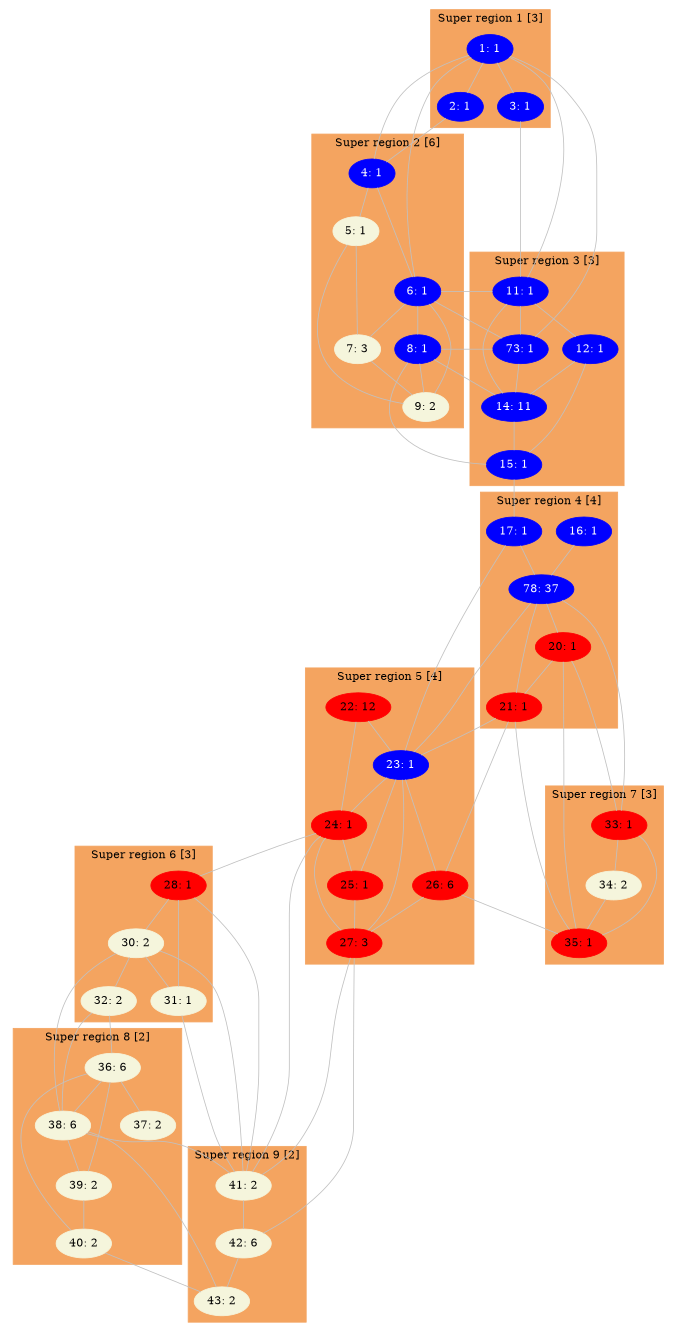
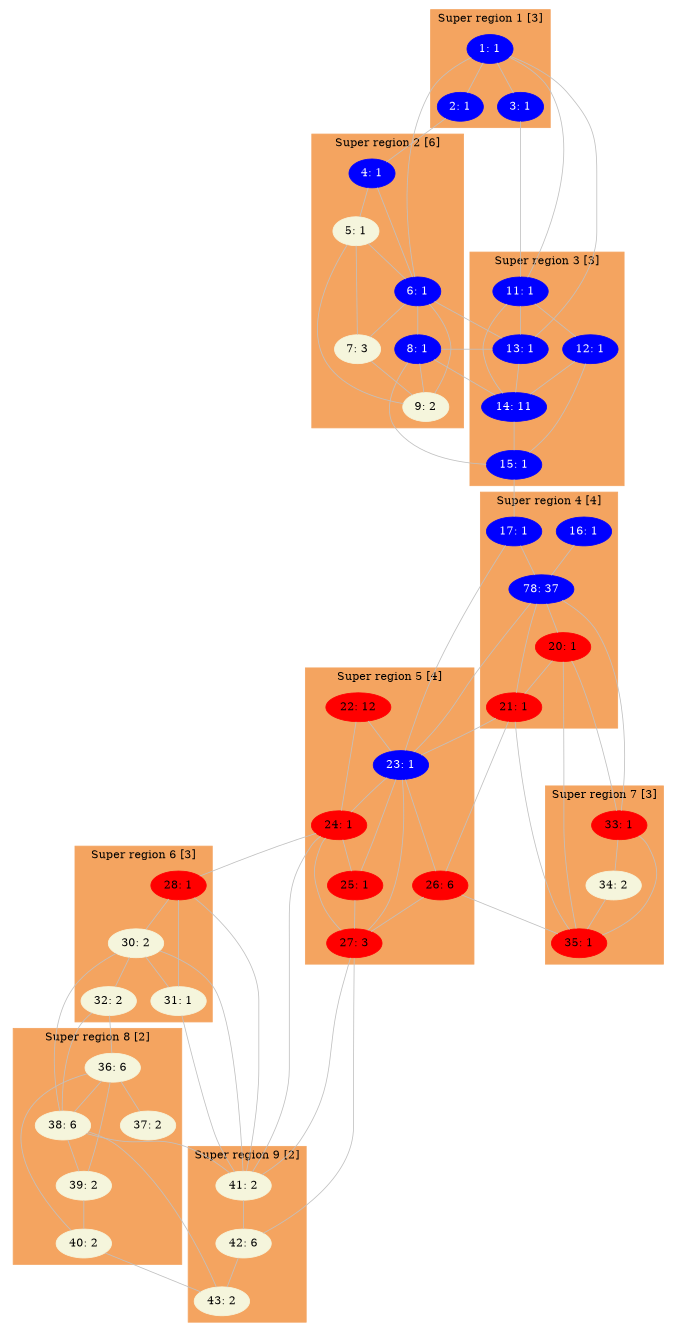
(404, 91) -> none
(476, 291) -> (387, 261)
(521, 349) -> (521, 349)
